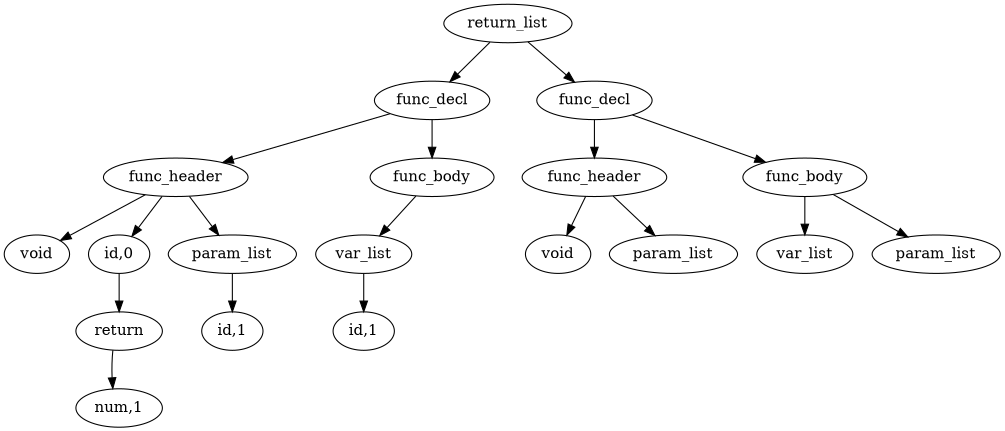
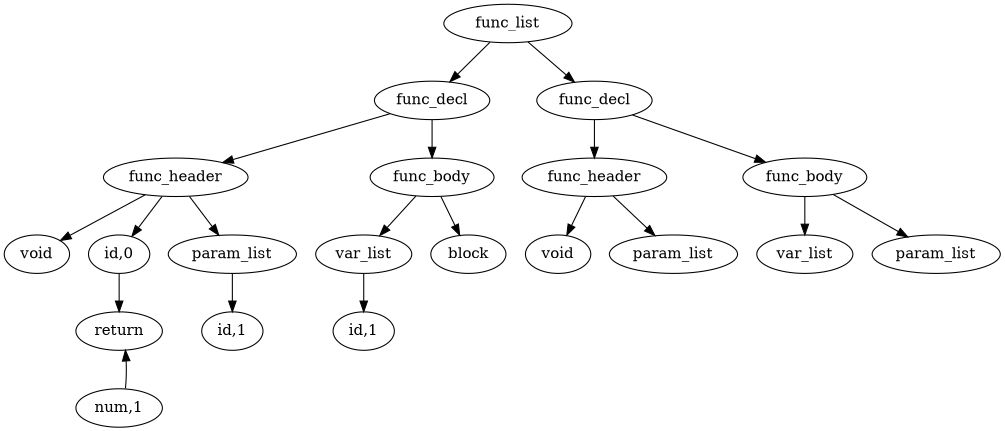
(508, 23) -> (508, 23)
none -> (468, 254)
(112, 364) -> (126, 375)
